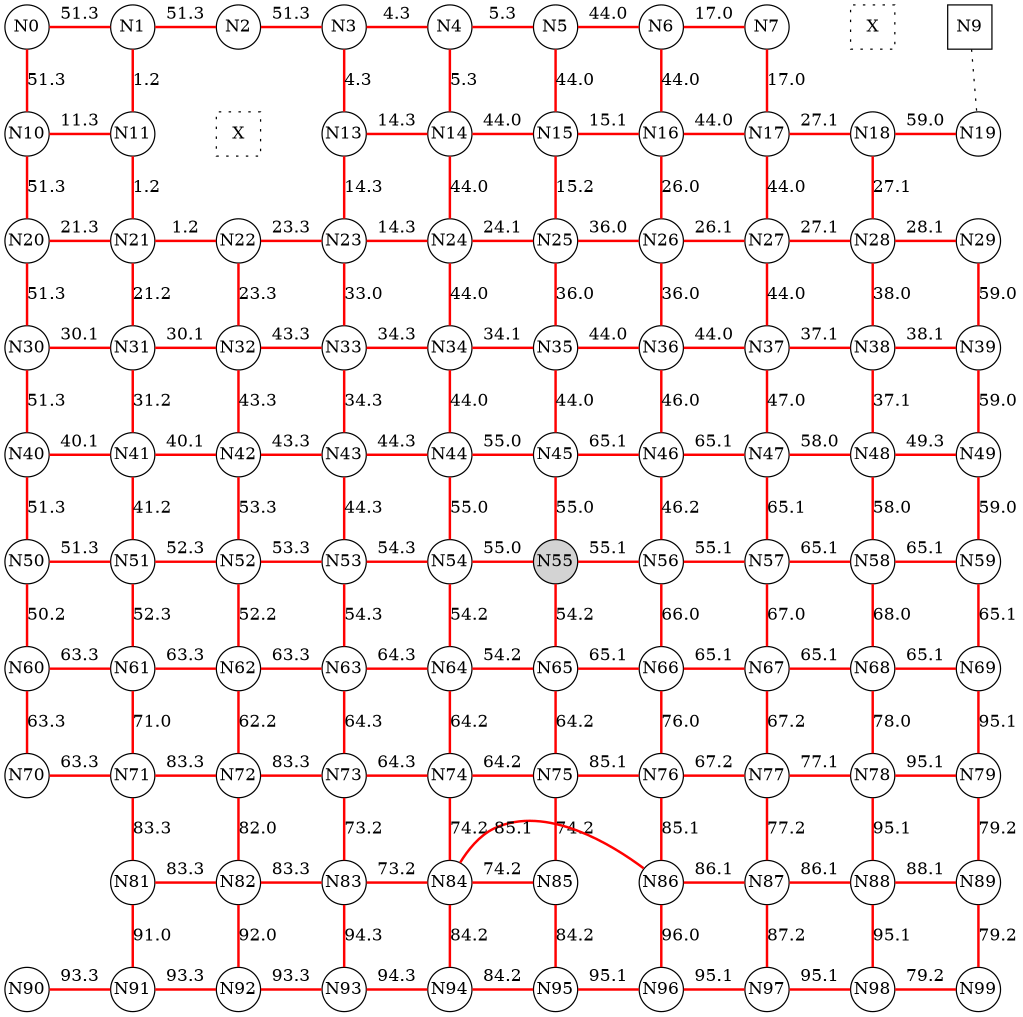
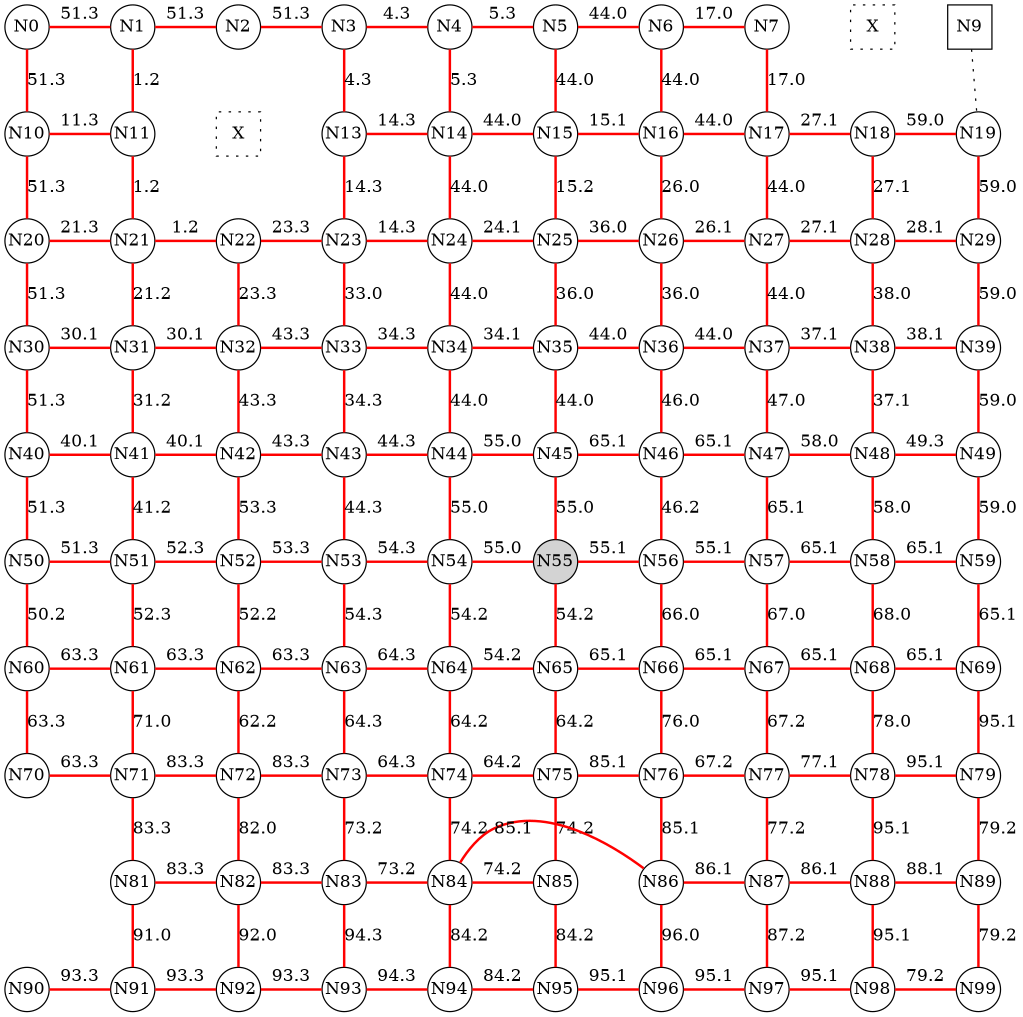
none -> (978, 187)
